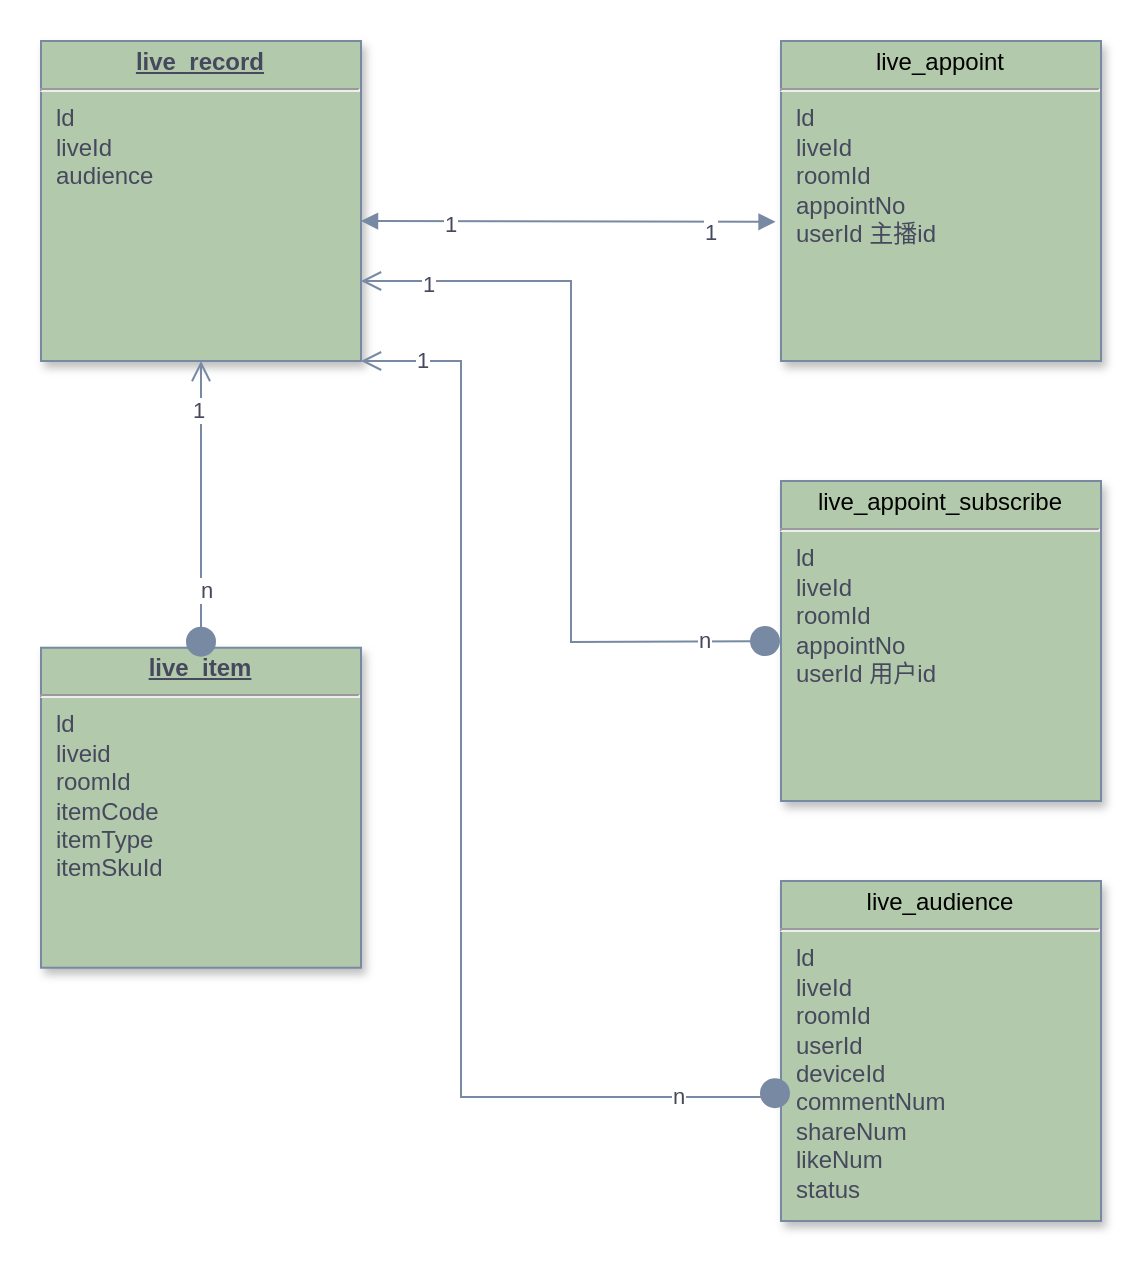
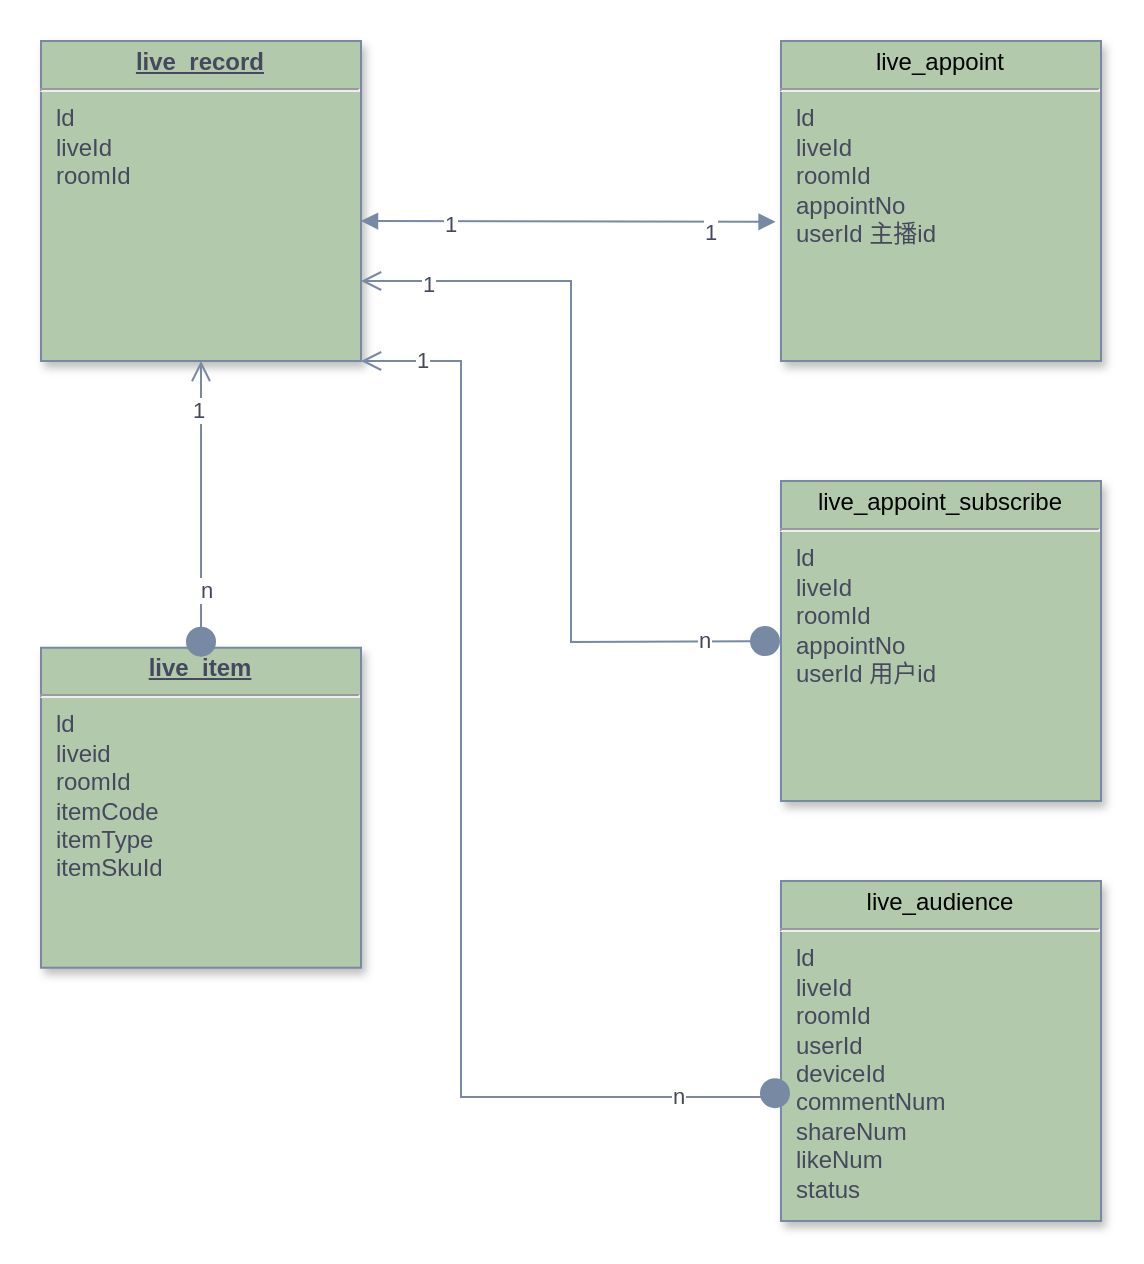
(109, 99) -> (109, 99)
